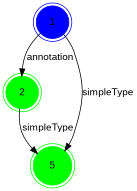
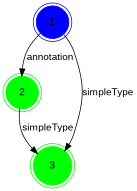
(53, 166) -> (53, 166)
